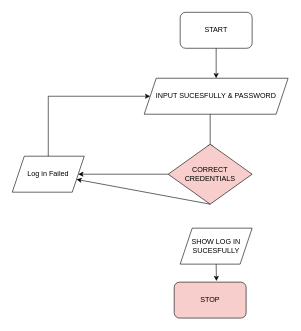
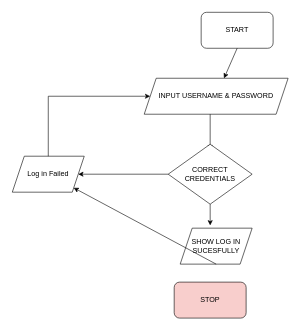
(216, 30) -> (237, 30)
(216, 96) -> (216, 96)
(210, 174) -> (210, 174)
(144, 192) -> (210, 220)
(216, 275) -> (145, 226)
